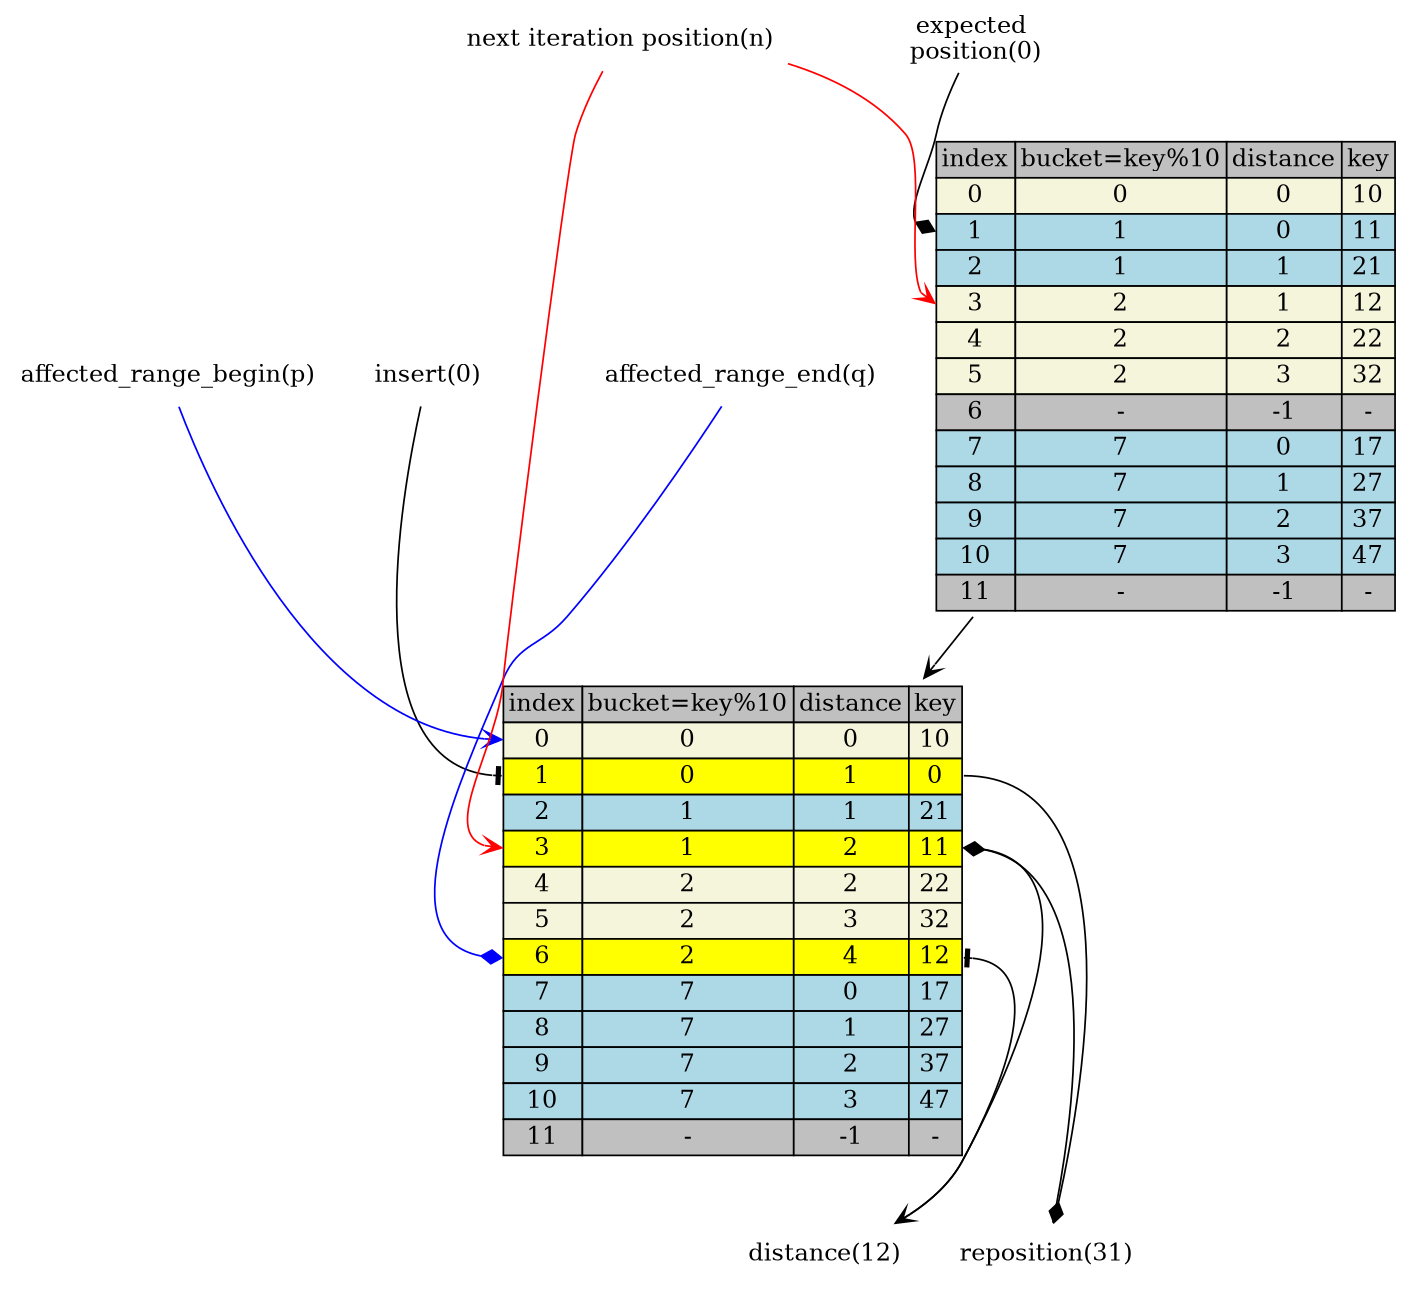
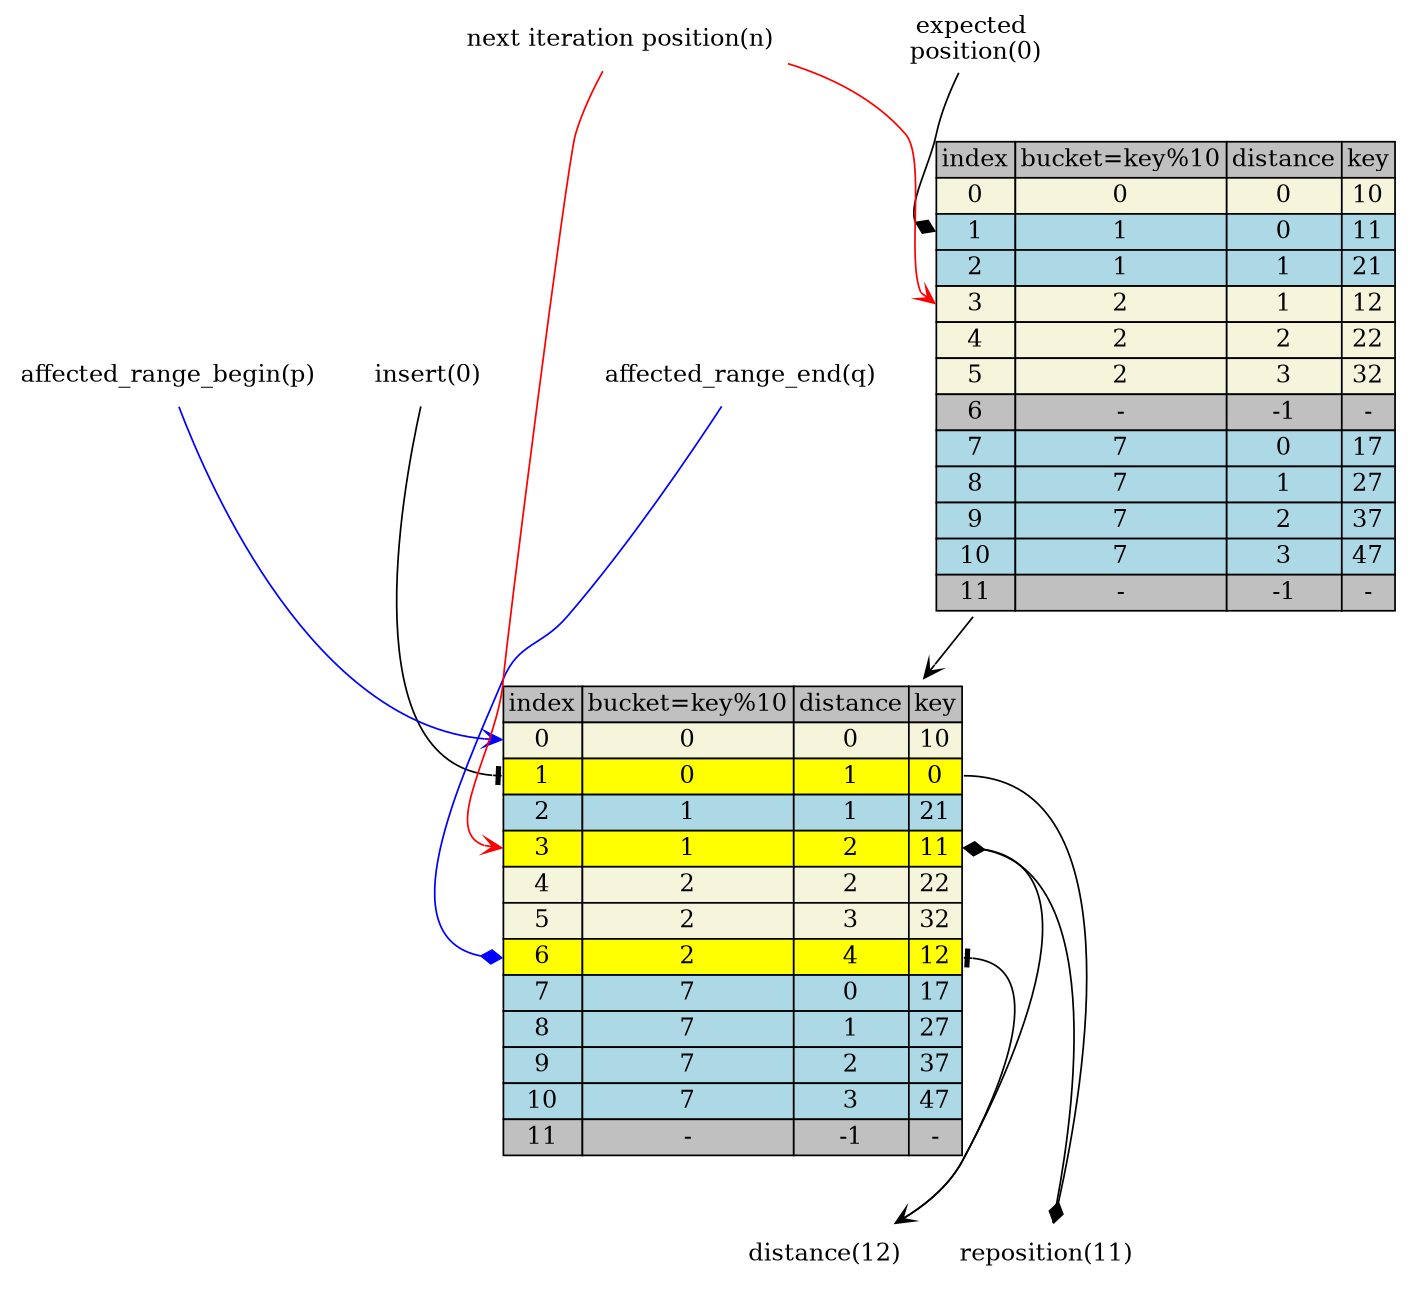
(1046, 1254) -> (1046, 1254)
